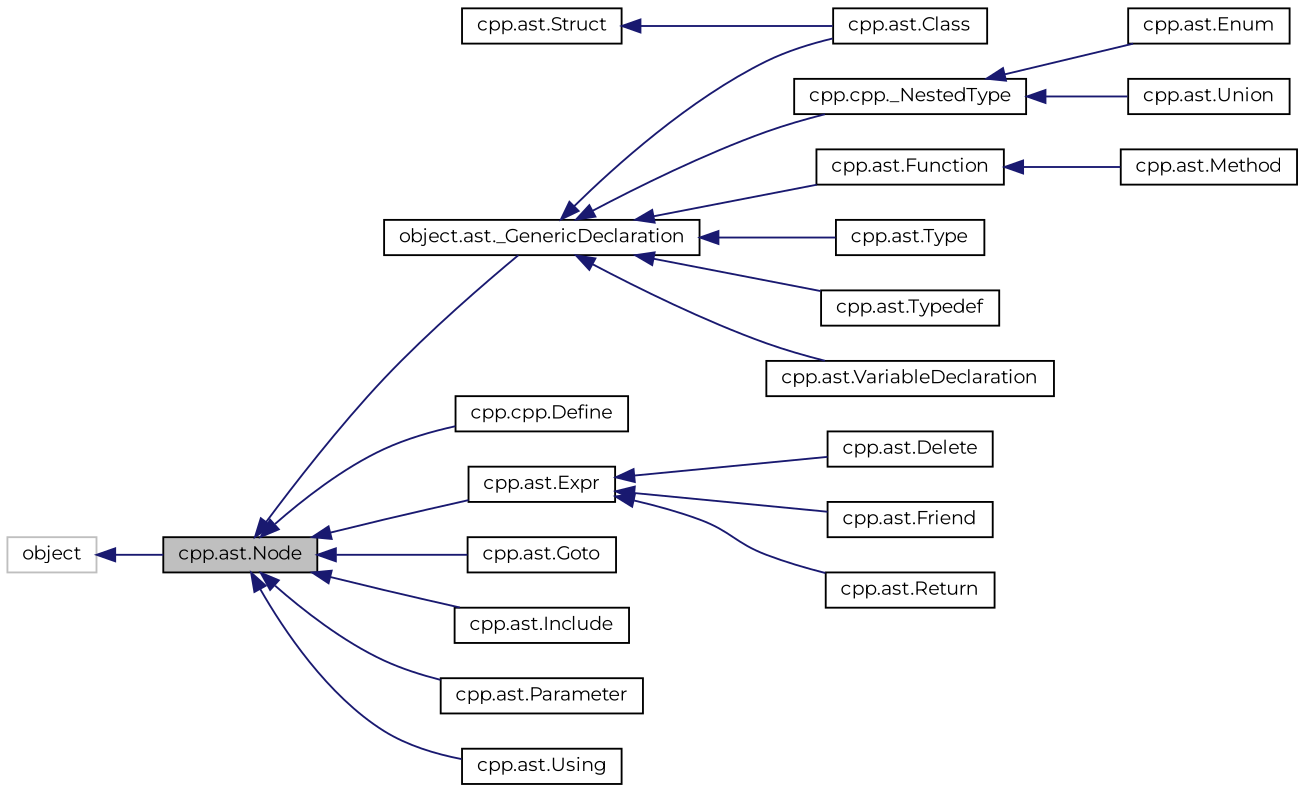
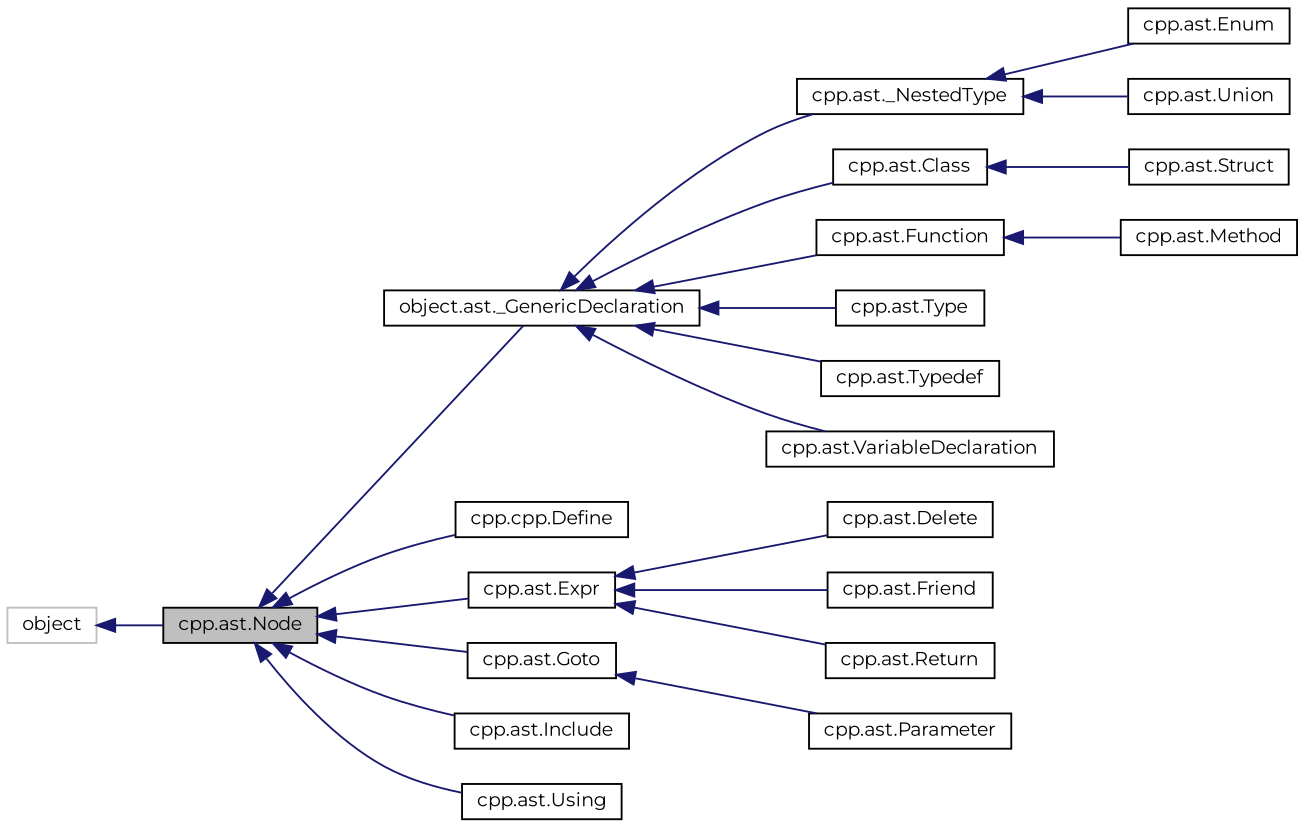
(737, 26) -> (1067, 167)
(910, 96) -> (910, 96)
(352, 643) -> (726, 696)
